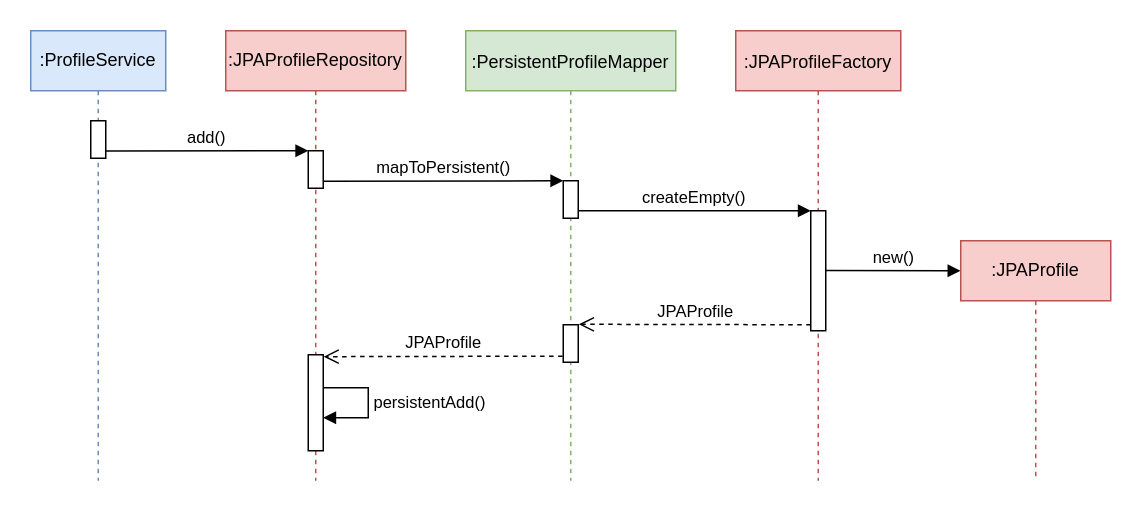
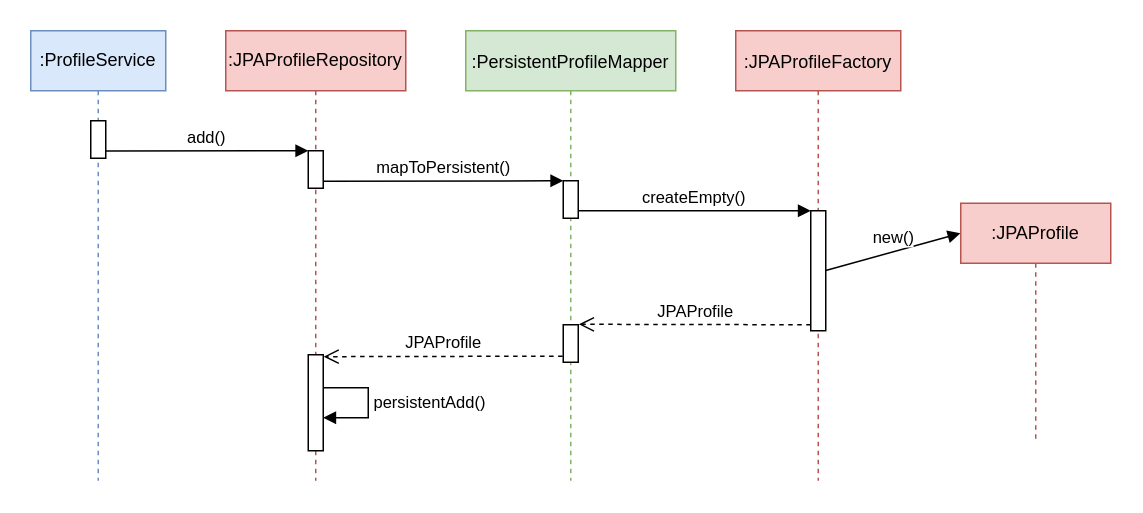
(1036, 361) -> (1036, 323)
